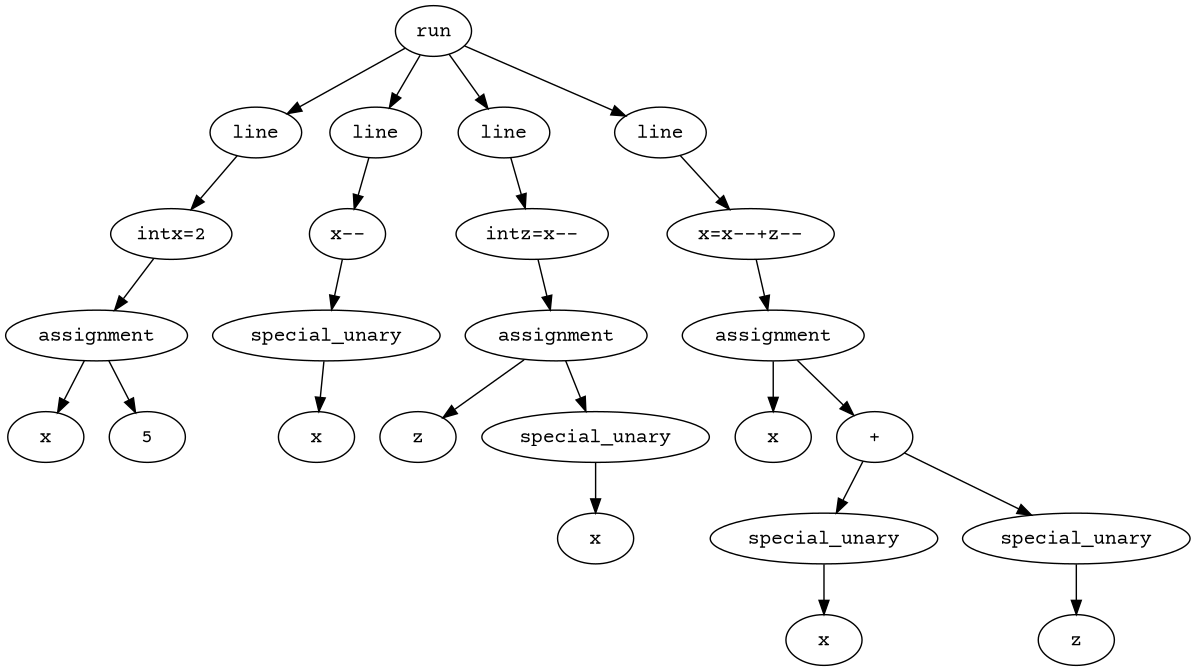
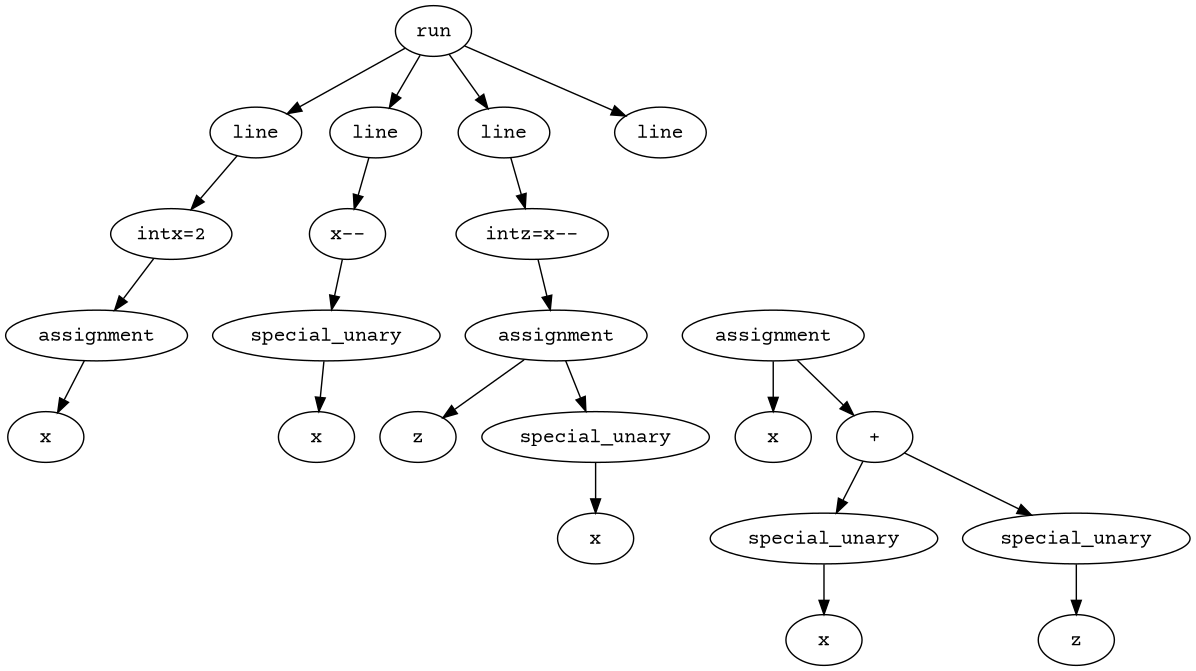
(751, 234) -> none
(147, 437) -> none
